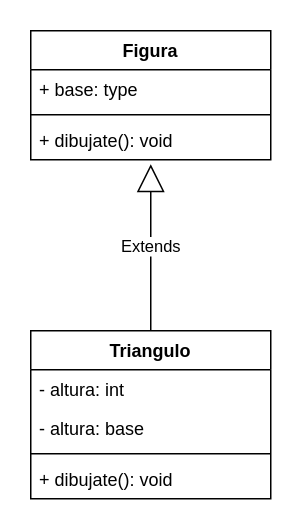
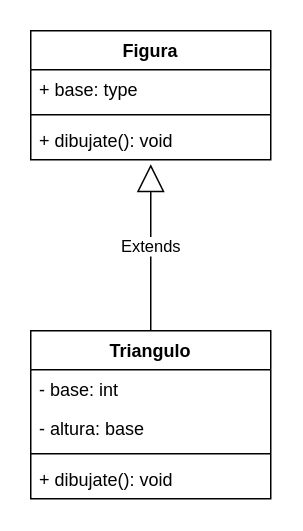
(93, 390) -> (85, 390)
